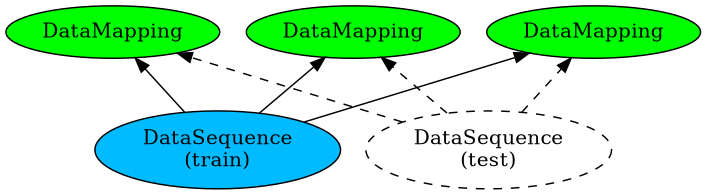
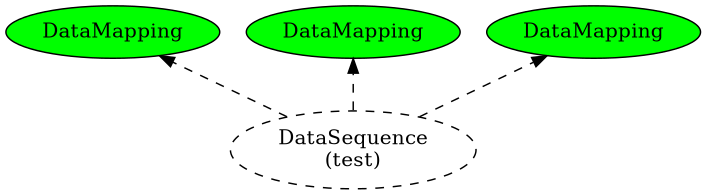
(218, 150) -> none
